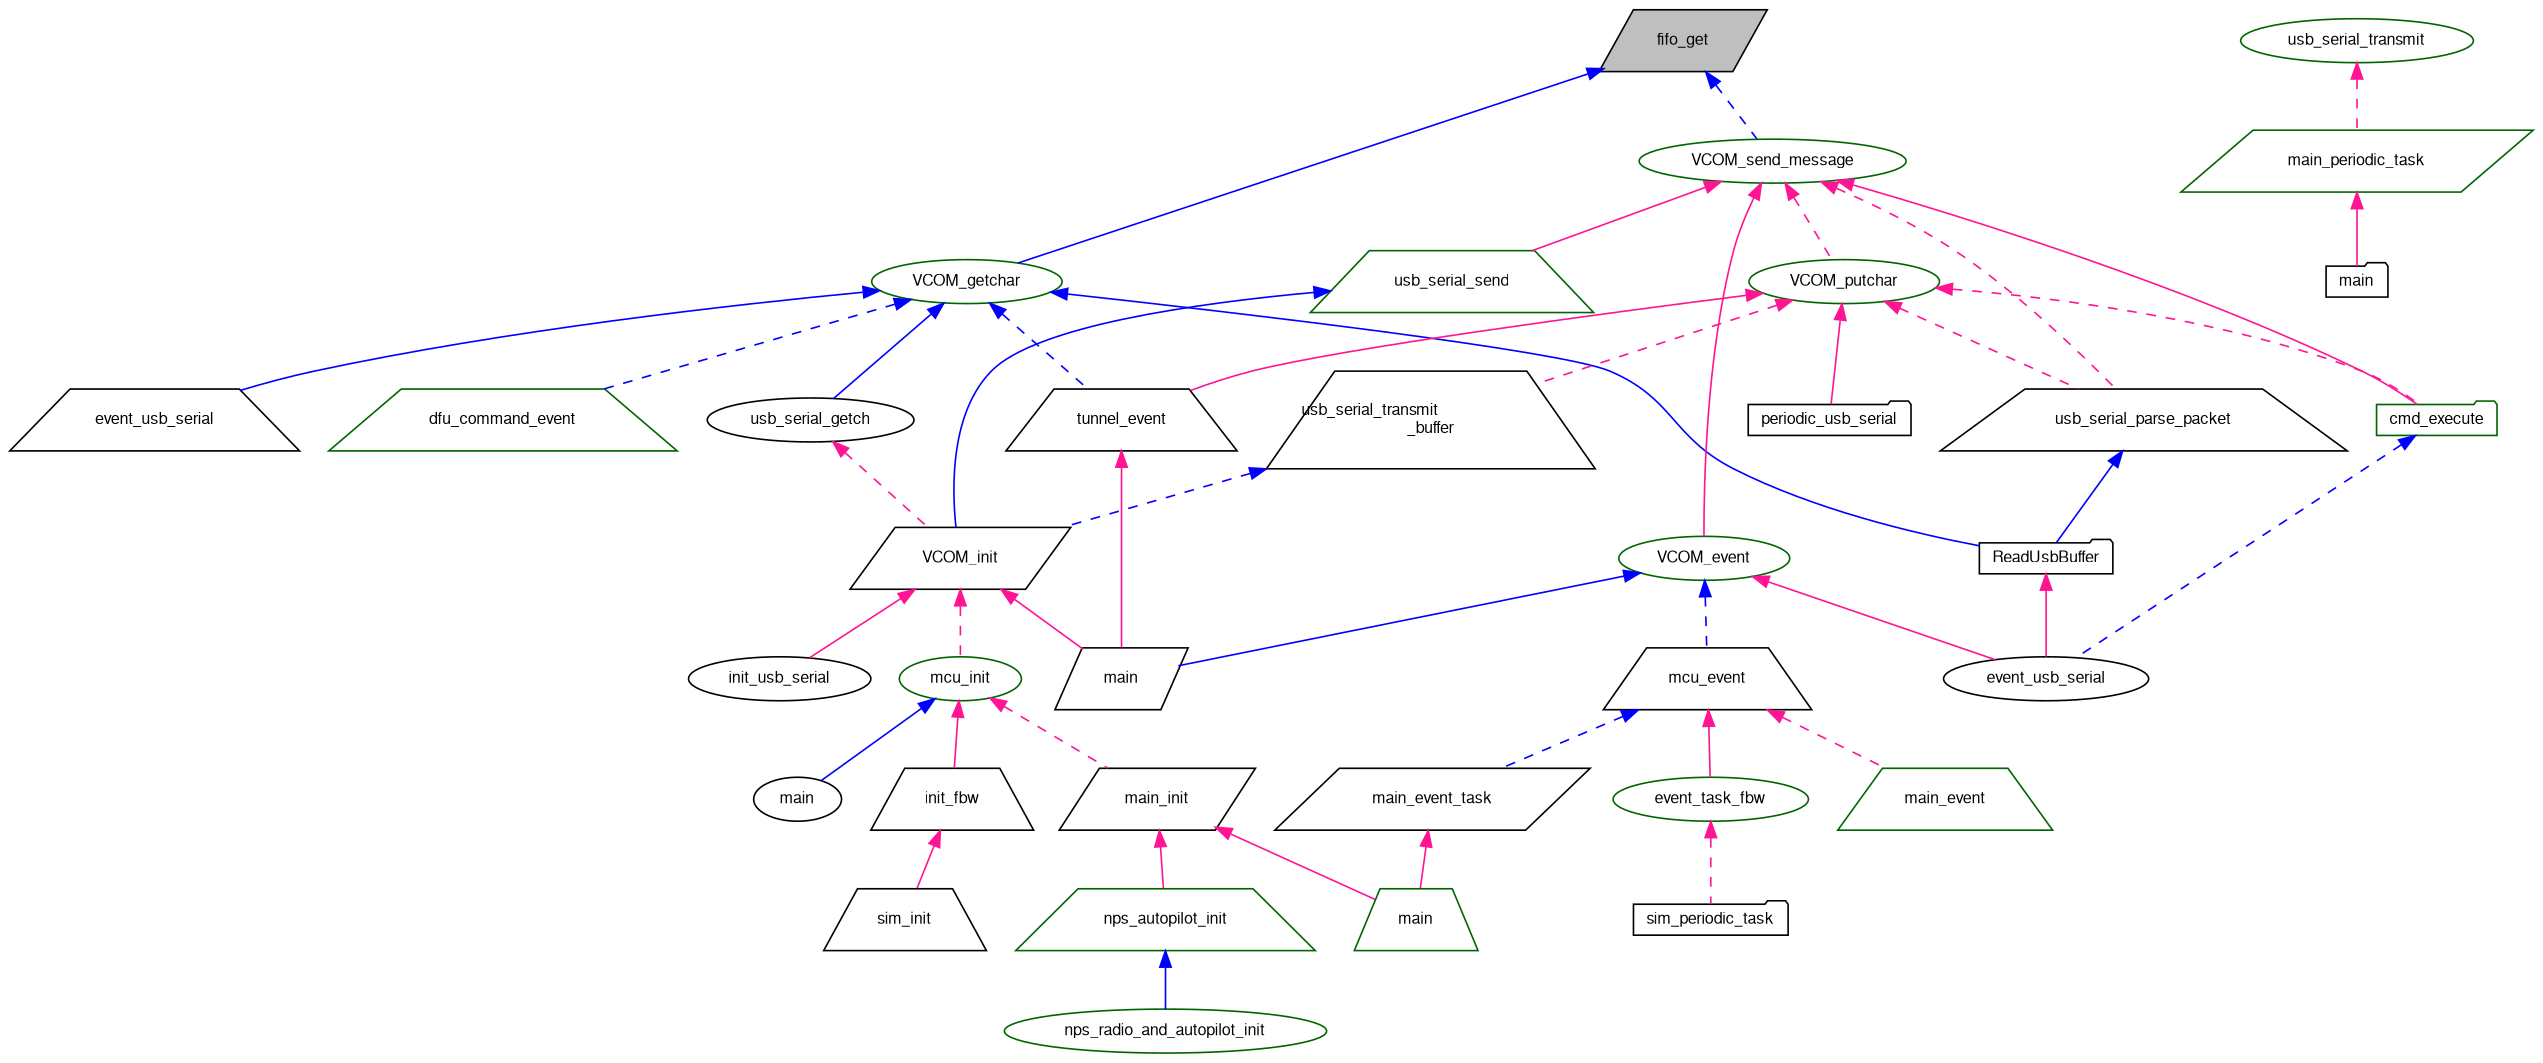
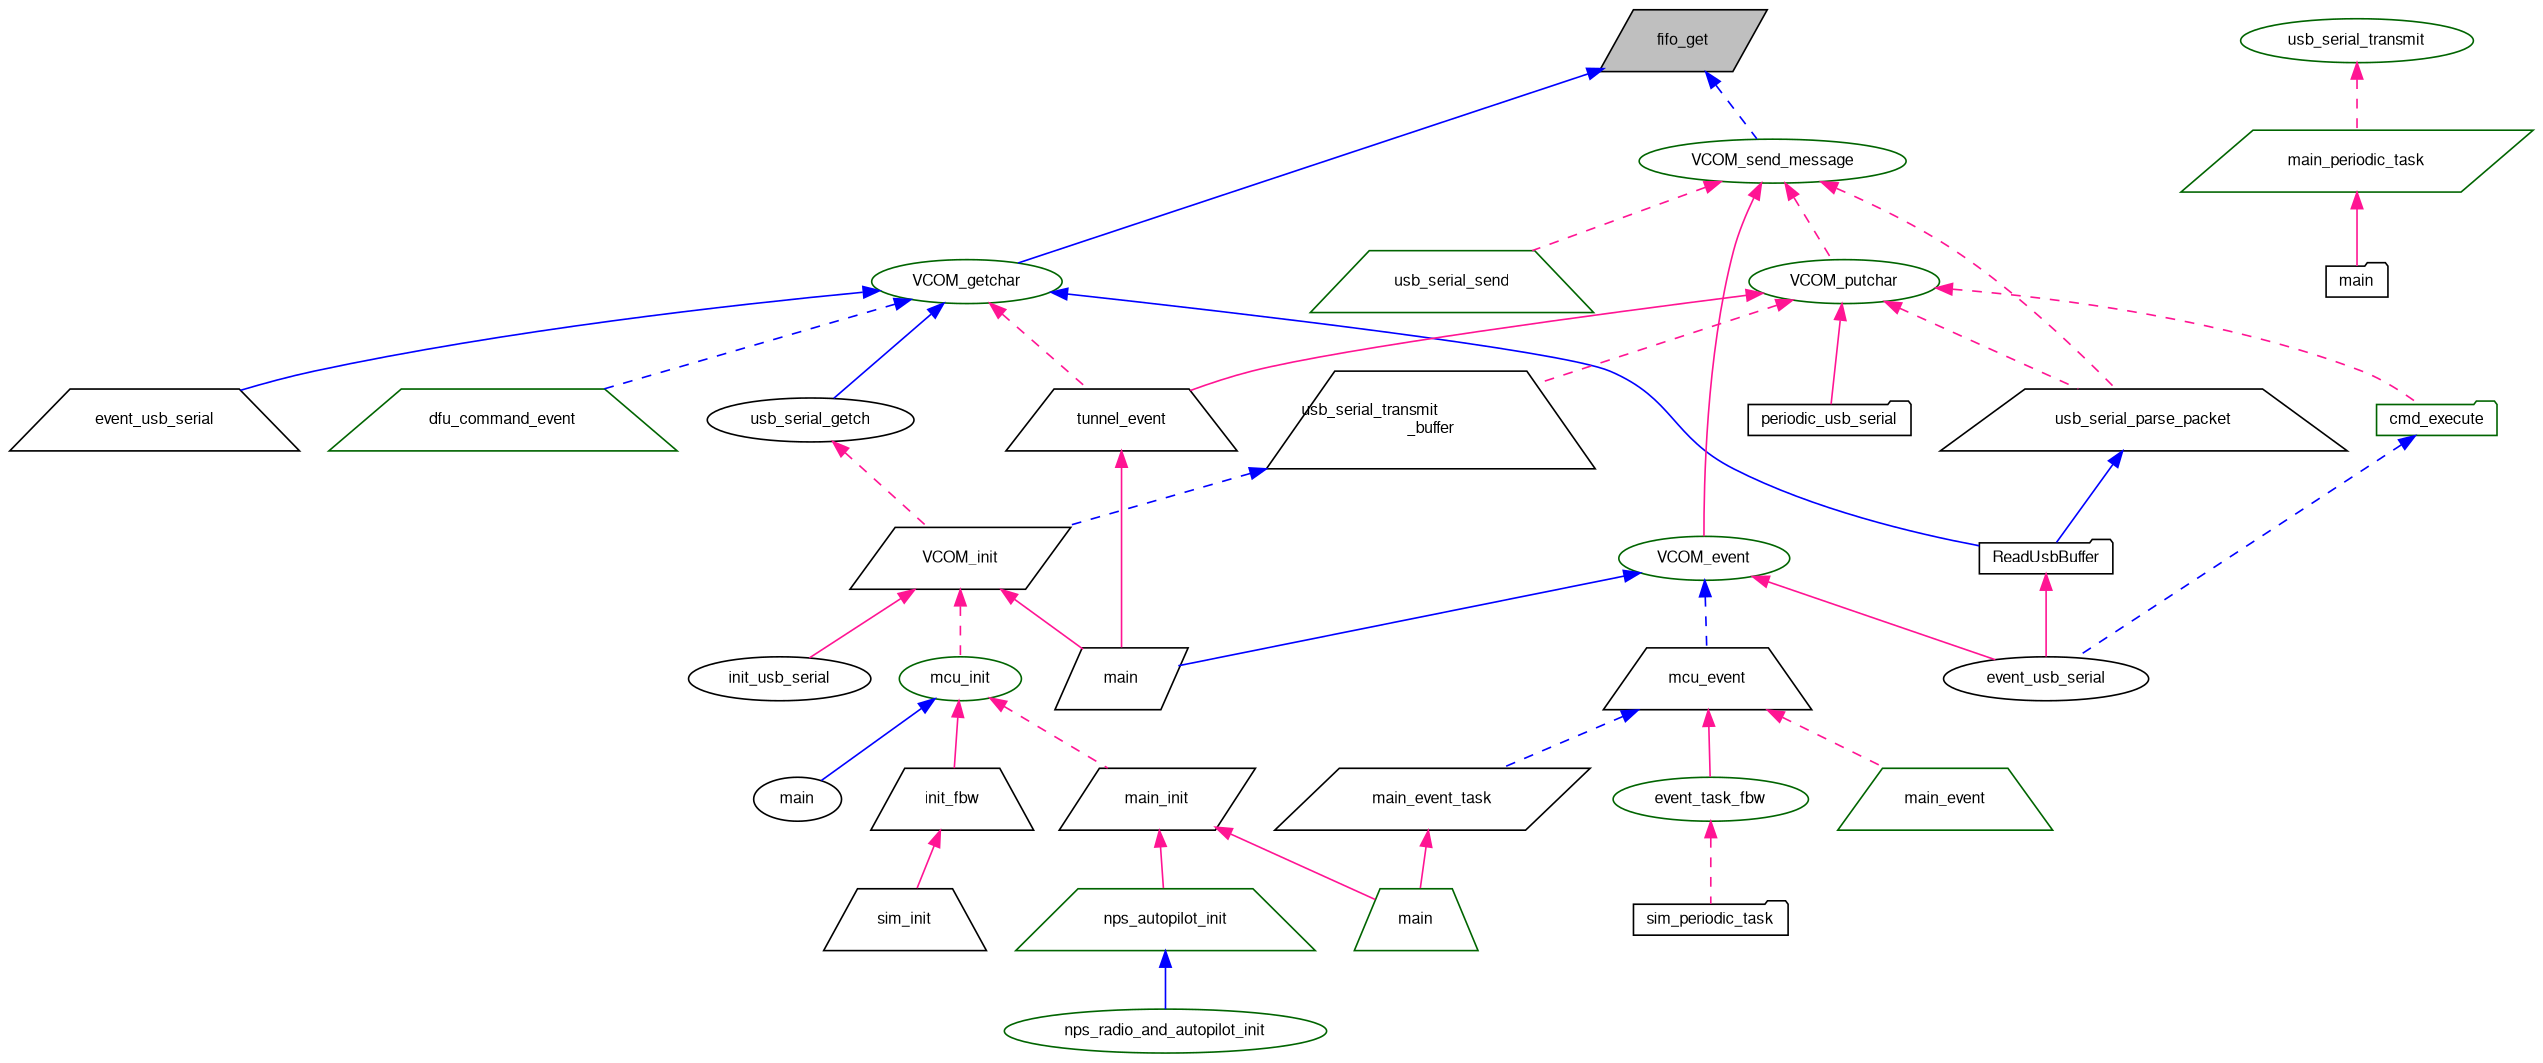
(1619, 219) -> (1619, 219)
(2142, 279) -> none
(1067, 334) -> none
(1045, 351) -> (1045, 351)
